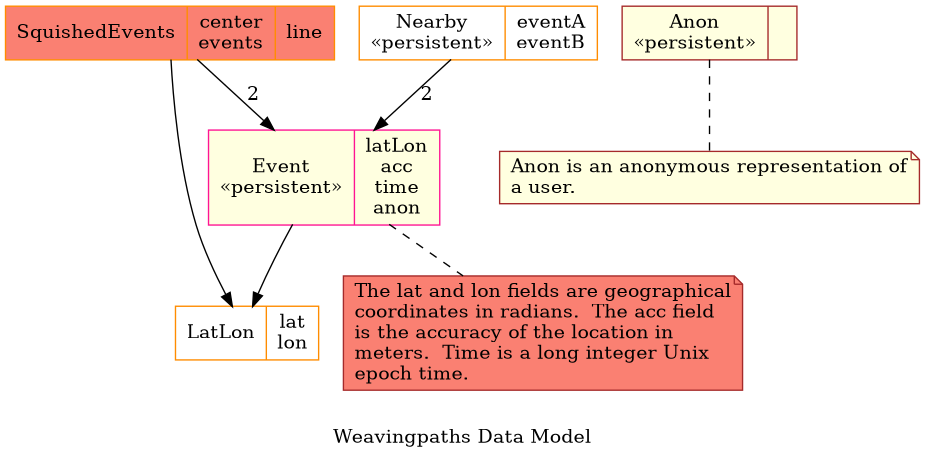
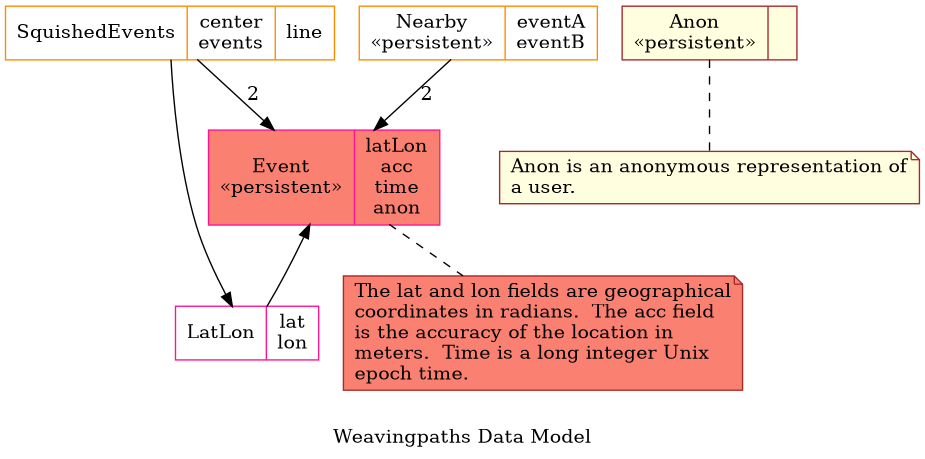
(170, 33) -> (170, 33)
(324, 178) -> (324, 178)
(275, 259) -> (286, 272)
(247, 333) -> (247, 333)
